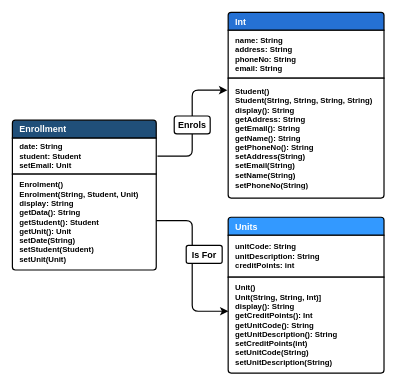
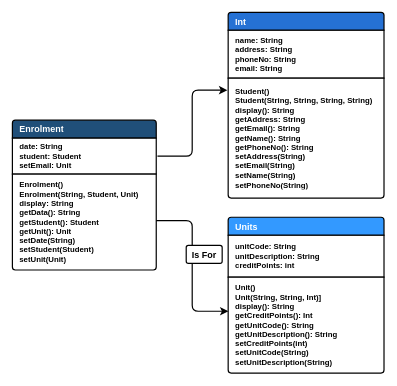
(192, 125) -> none
(42, 129) -> (41, 129)
